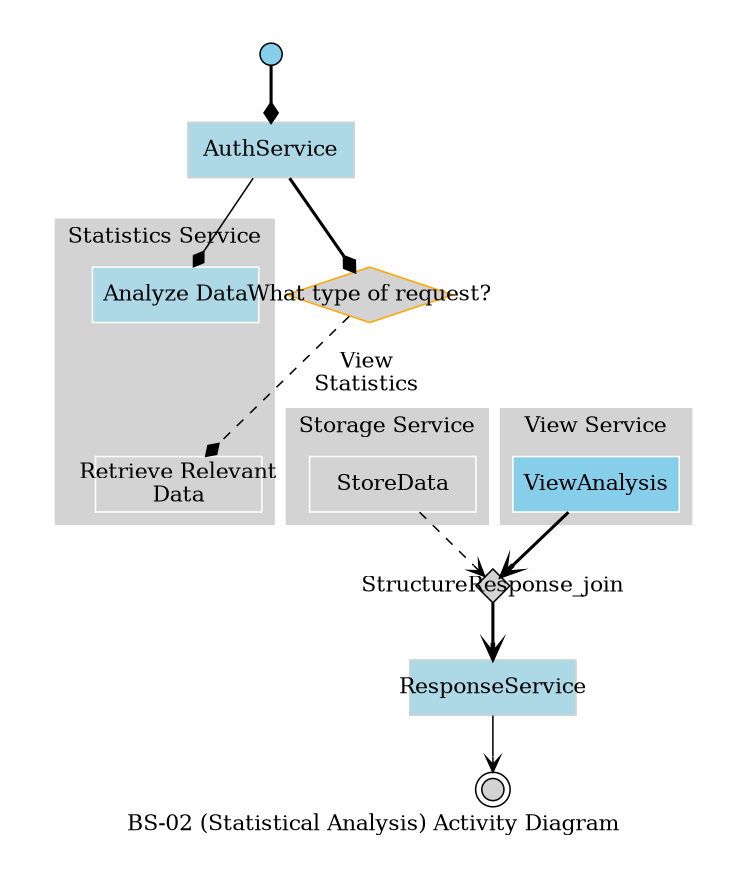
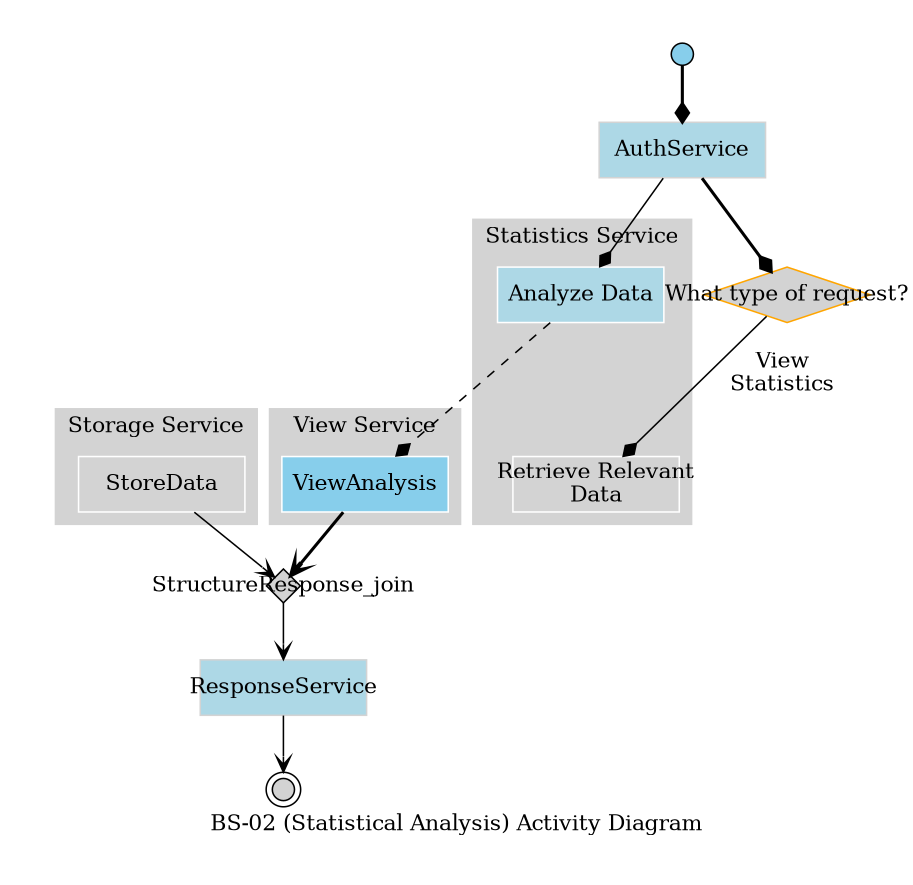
(284, 380) -> (702, 380)
none -> (484, 380)
(447, 539) -> (228, 540)
(493, 623) -> (283, 623)
